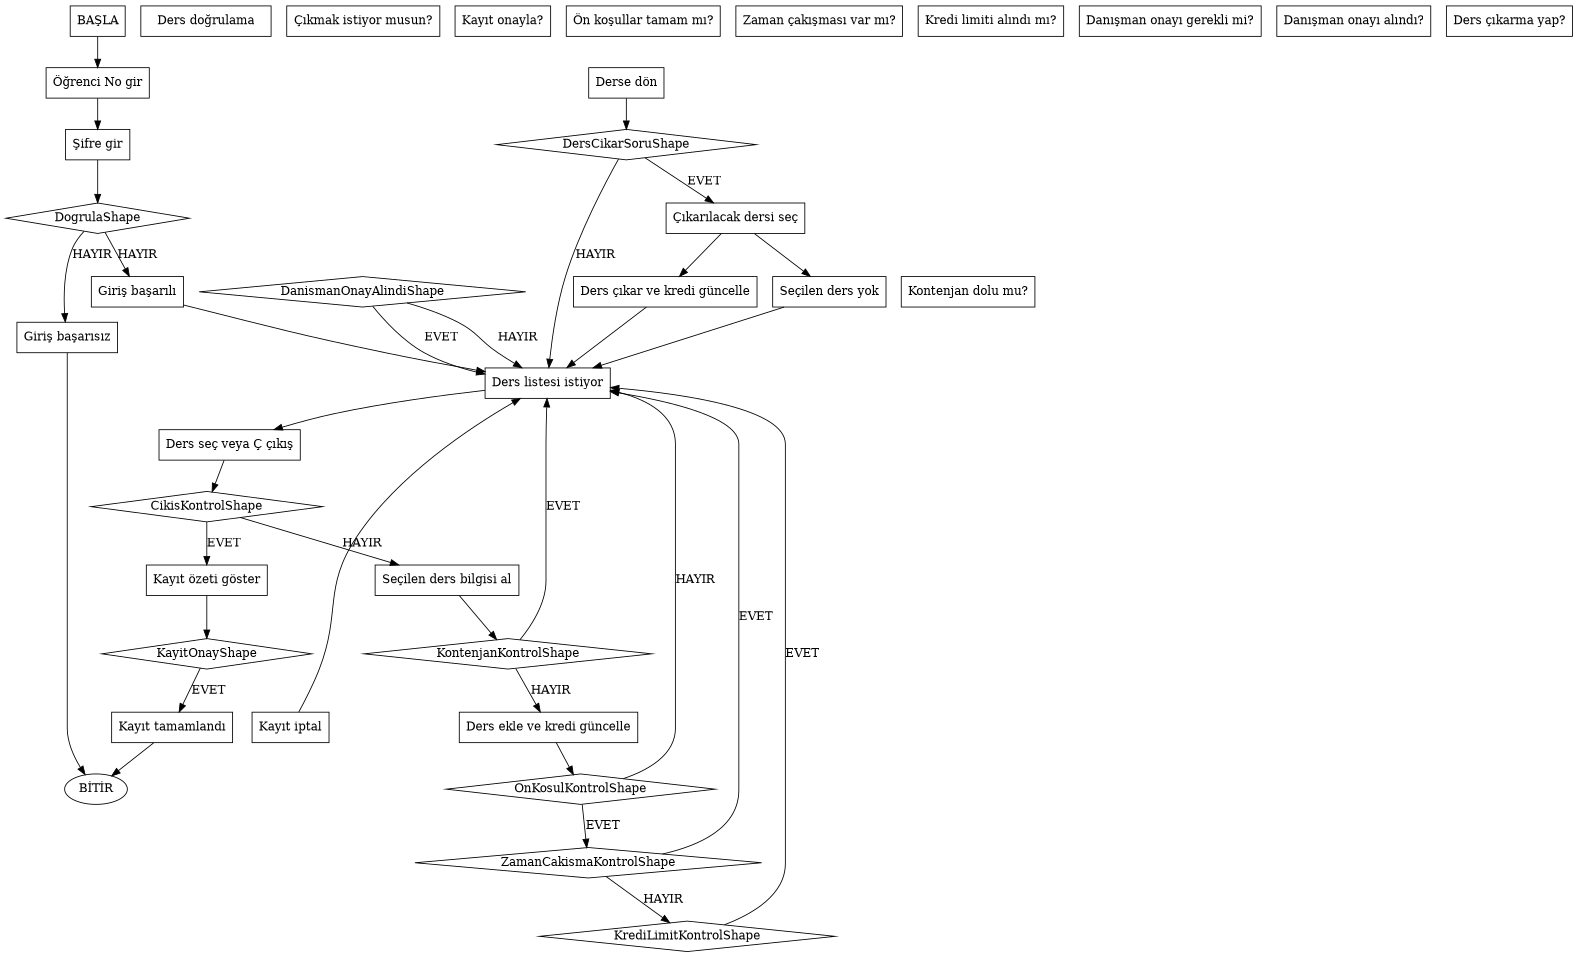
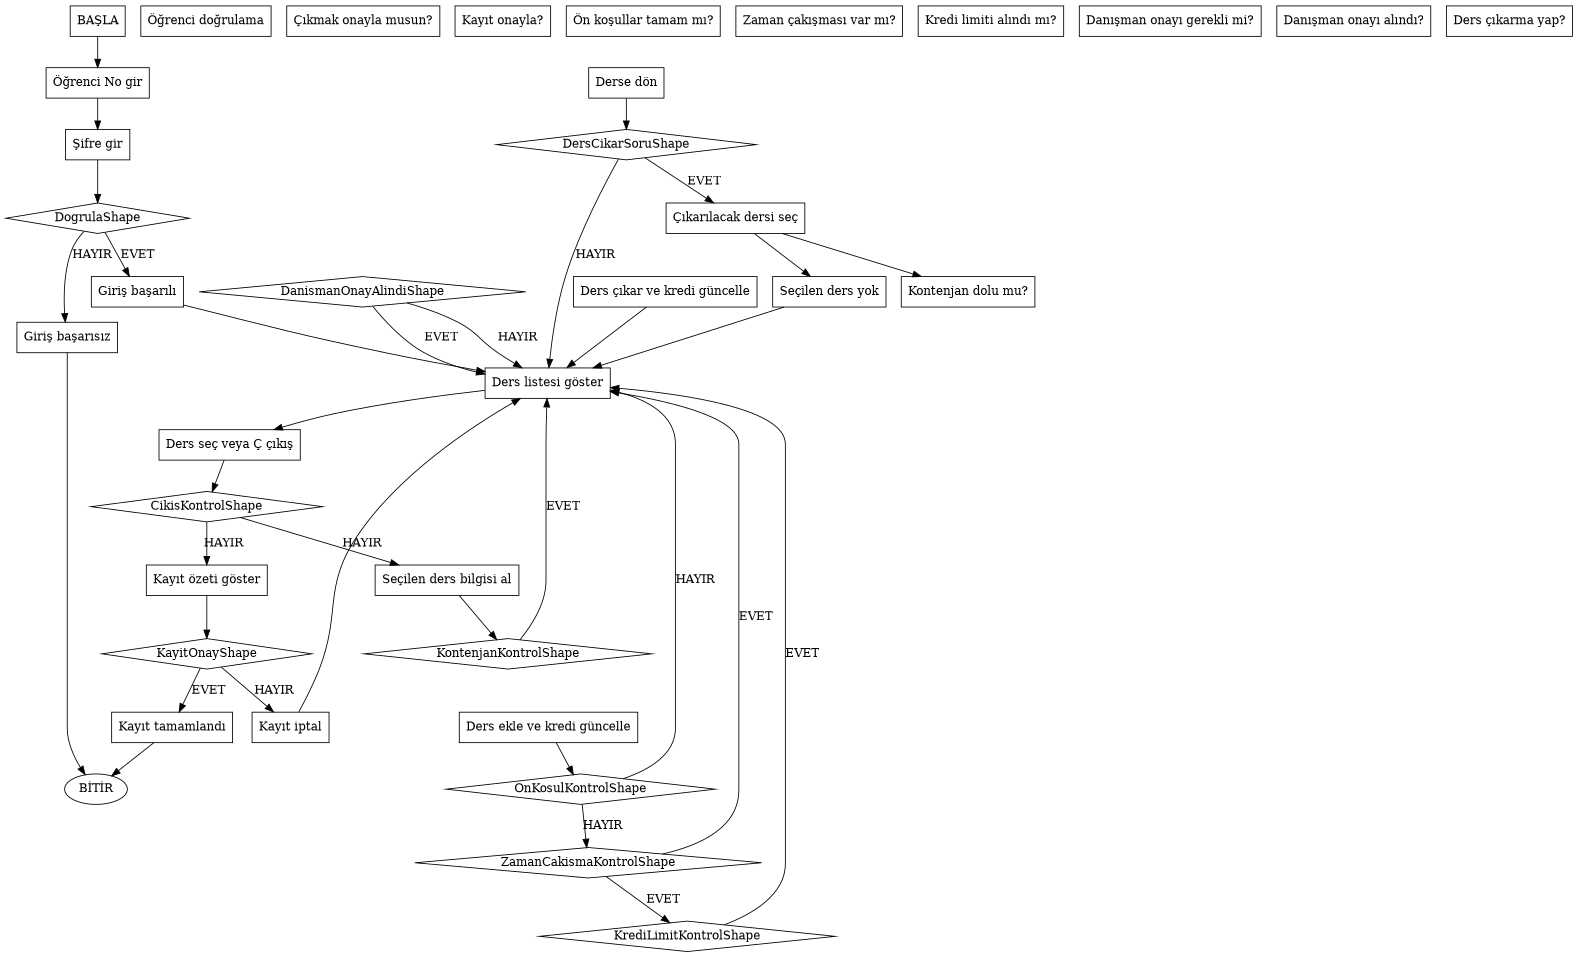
(206, 21) -> (206, 21)
(363, 21) -> (363, 21)
(703, 252) -> (848, 254)
(137, 255) -> (137, 255)
(548, 383) -> (548, 383)
(224, 543) -> (224, 543)
(526, 686) -> none
none -> (244, 687)
(603, 826) -> (603, 826)
(663, 900) -> (663, 900)
